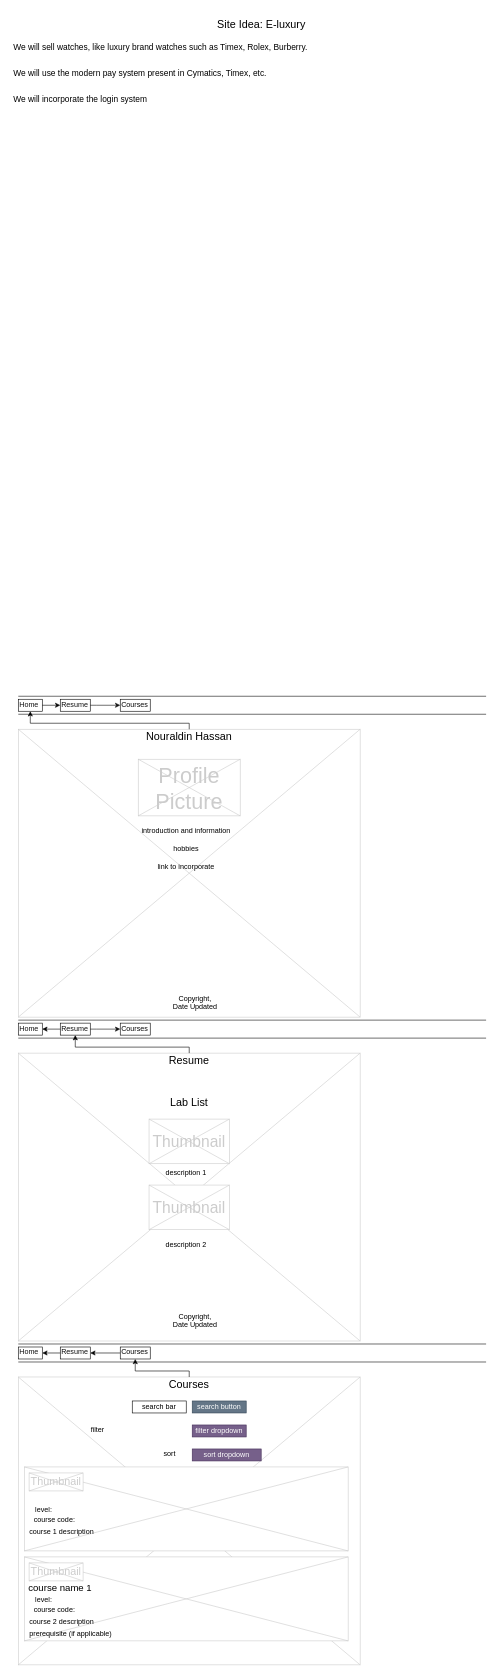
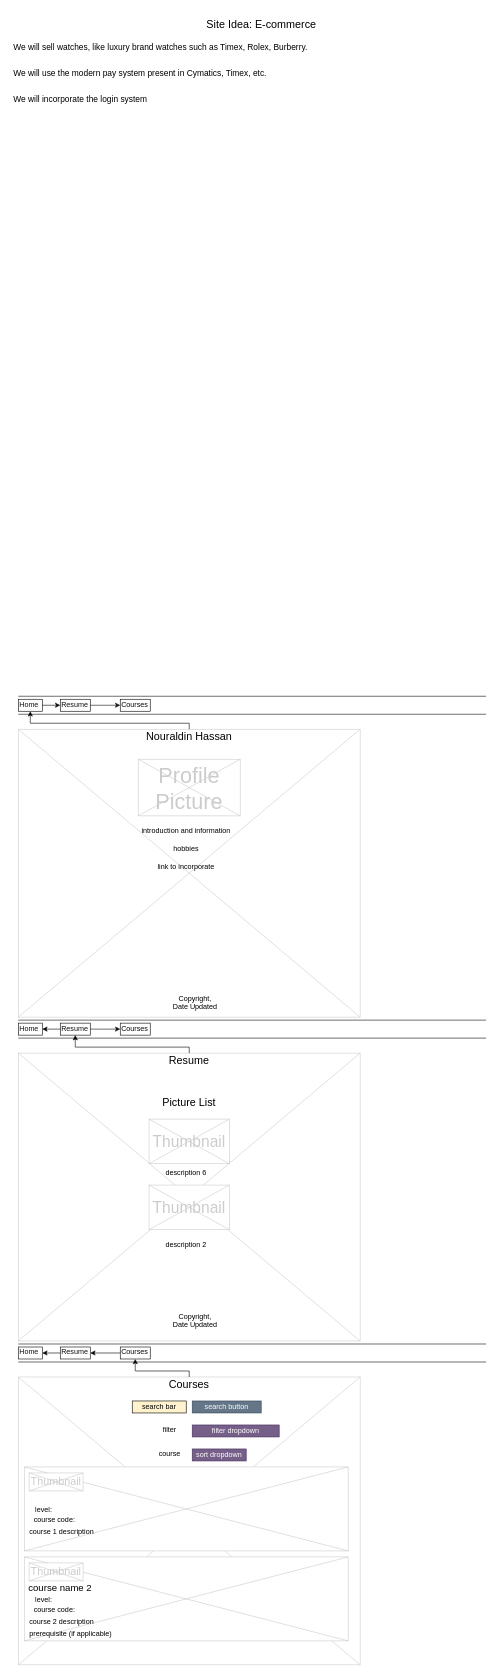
(262, 24) -> (262, 24)
(189, 1103) -> (189, 1103)
(186, 1173) -> (186, 1173)
(159, 1407) -> (159, 1407)
(219, 1407) -> (227, 1407)
(98, 1431) -> (170, 1431)
(219, 1431) -> (236, 1431)
(170, 1455) -> (170, 1455)
(227, 1455) -> (219, 1455)
(60, 1589) -> (60, 1589)
